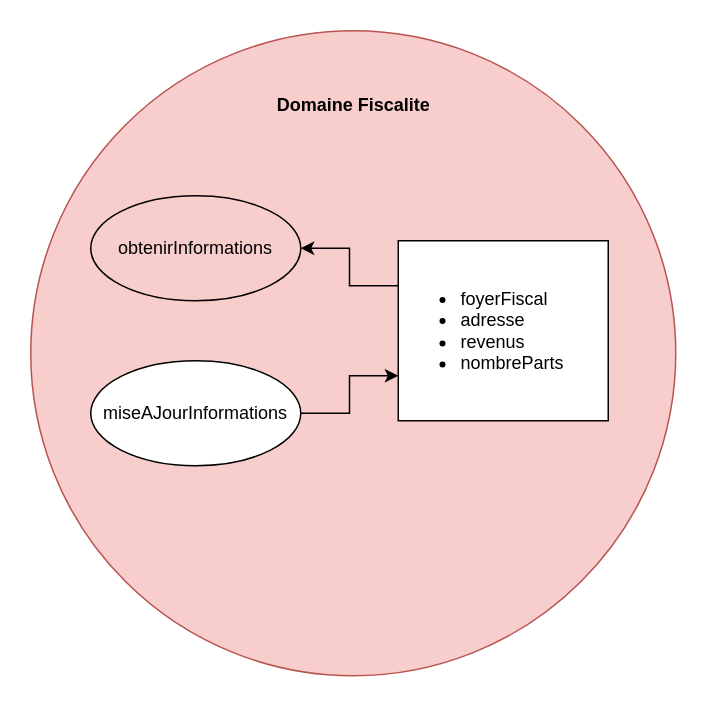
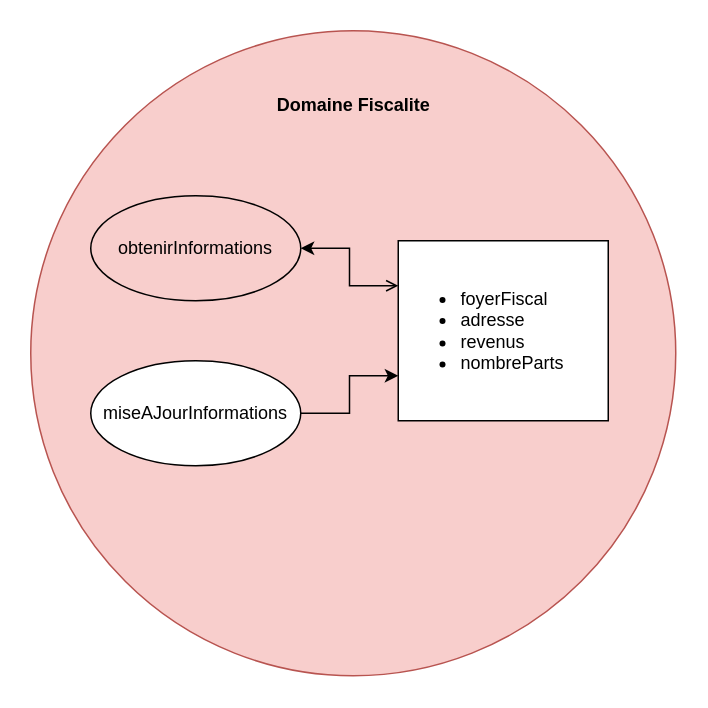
(392, 286) -> (391, 286)
